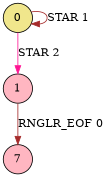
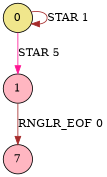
(39, 53) -> (39, 53)
